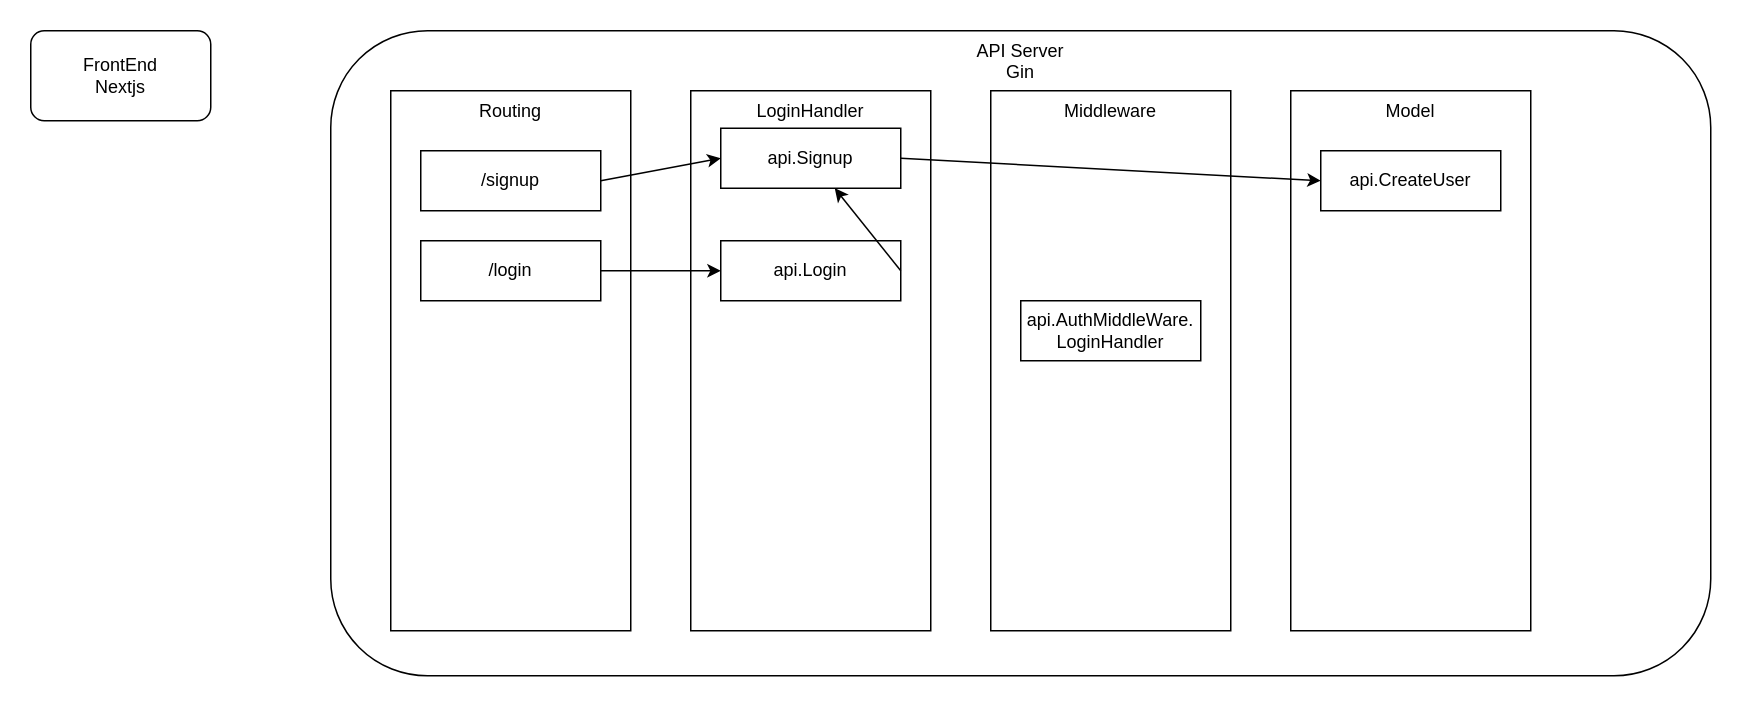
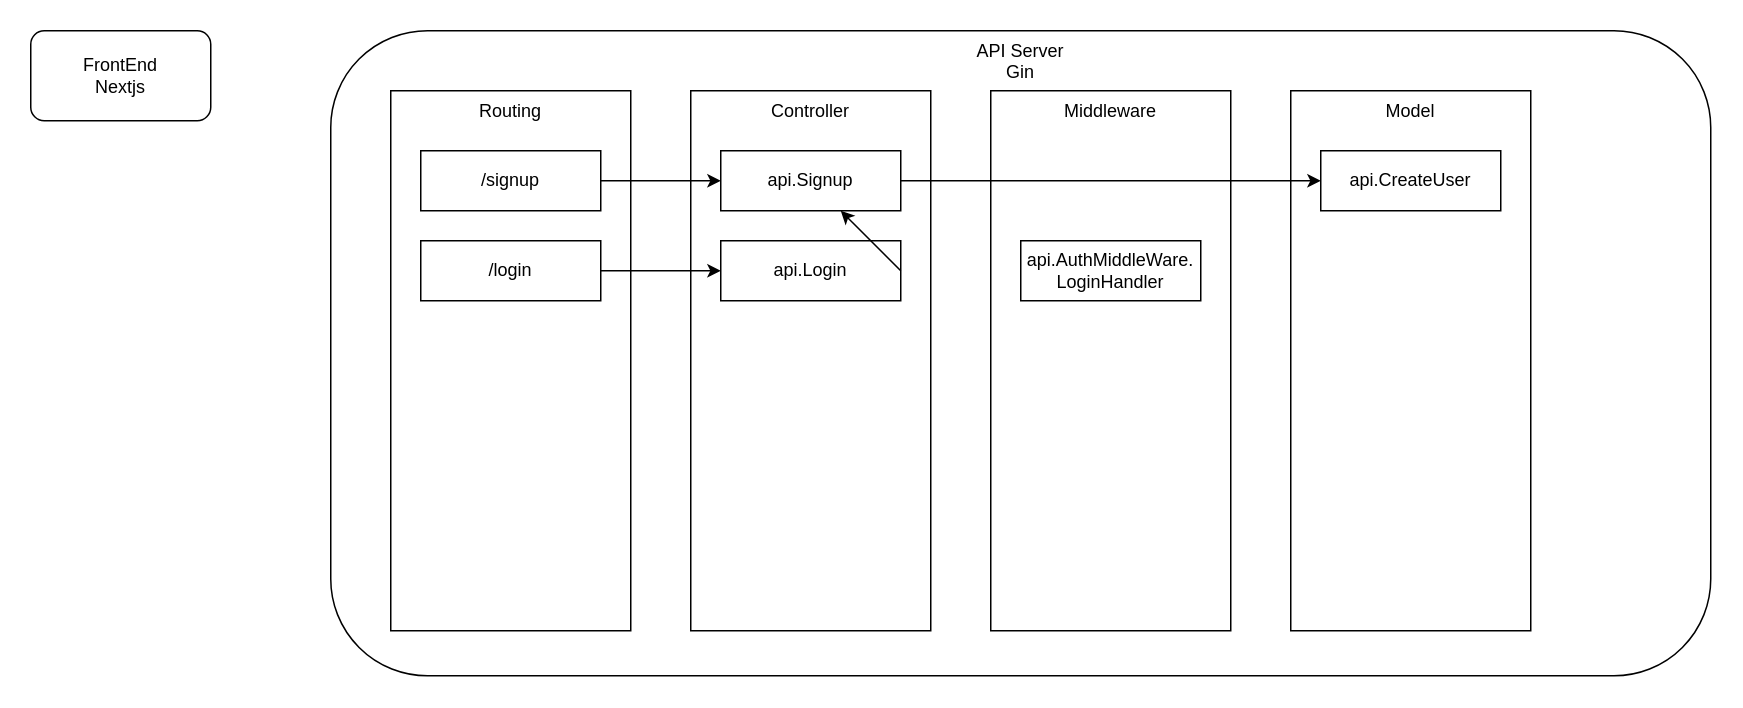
(811, 112) -> (811, 112)
(811, 158) -> (811, 181)
(1111, 331) -> (1111, 271)
